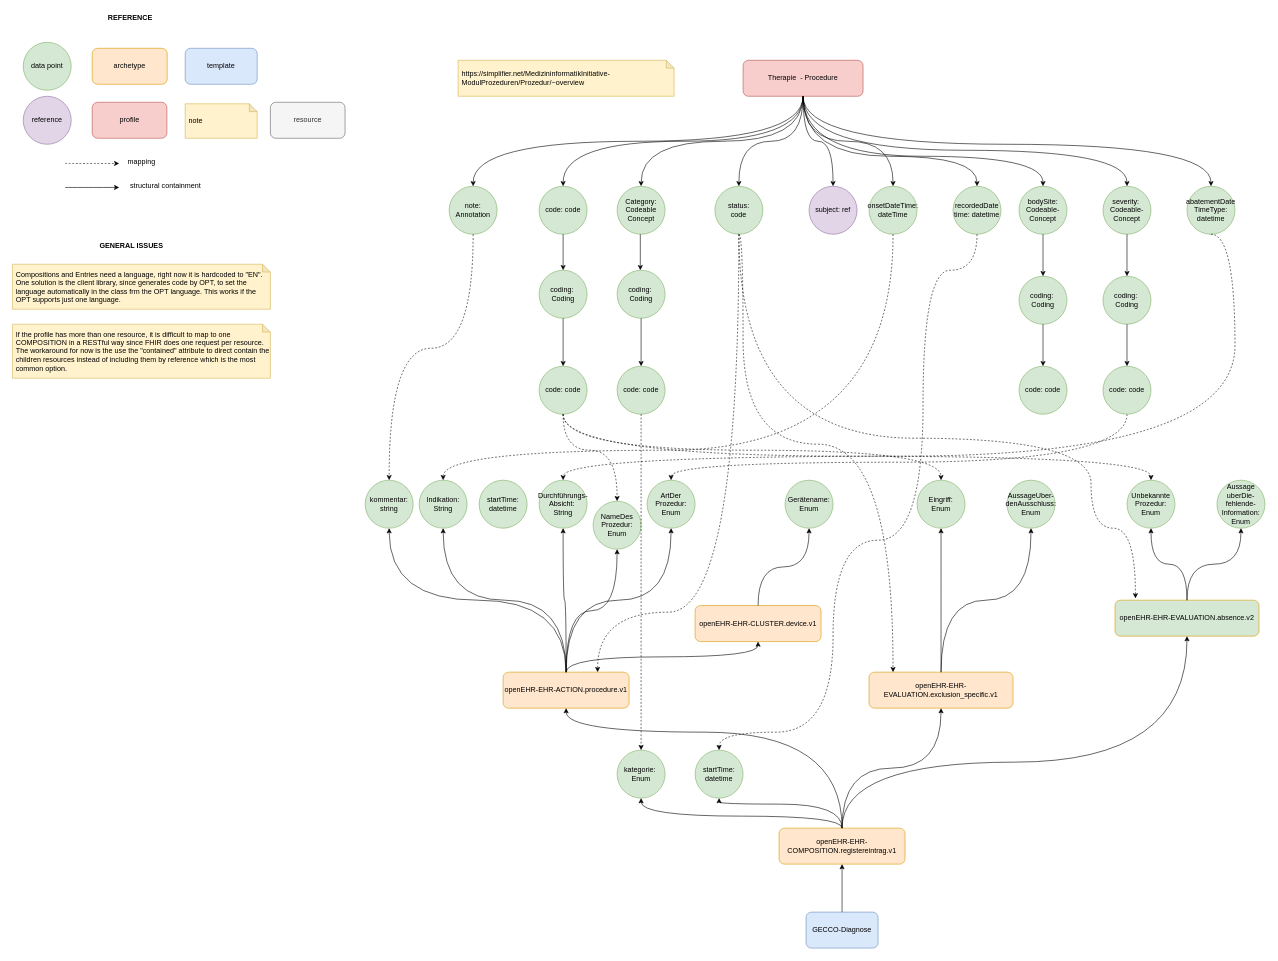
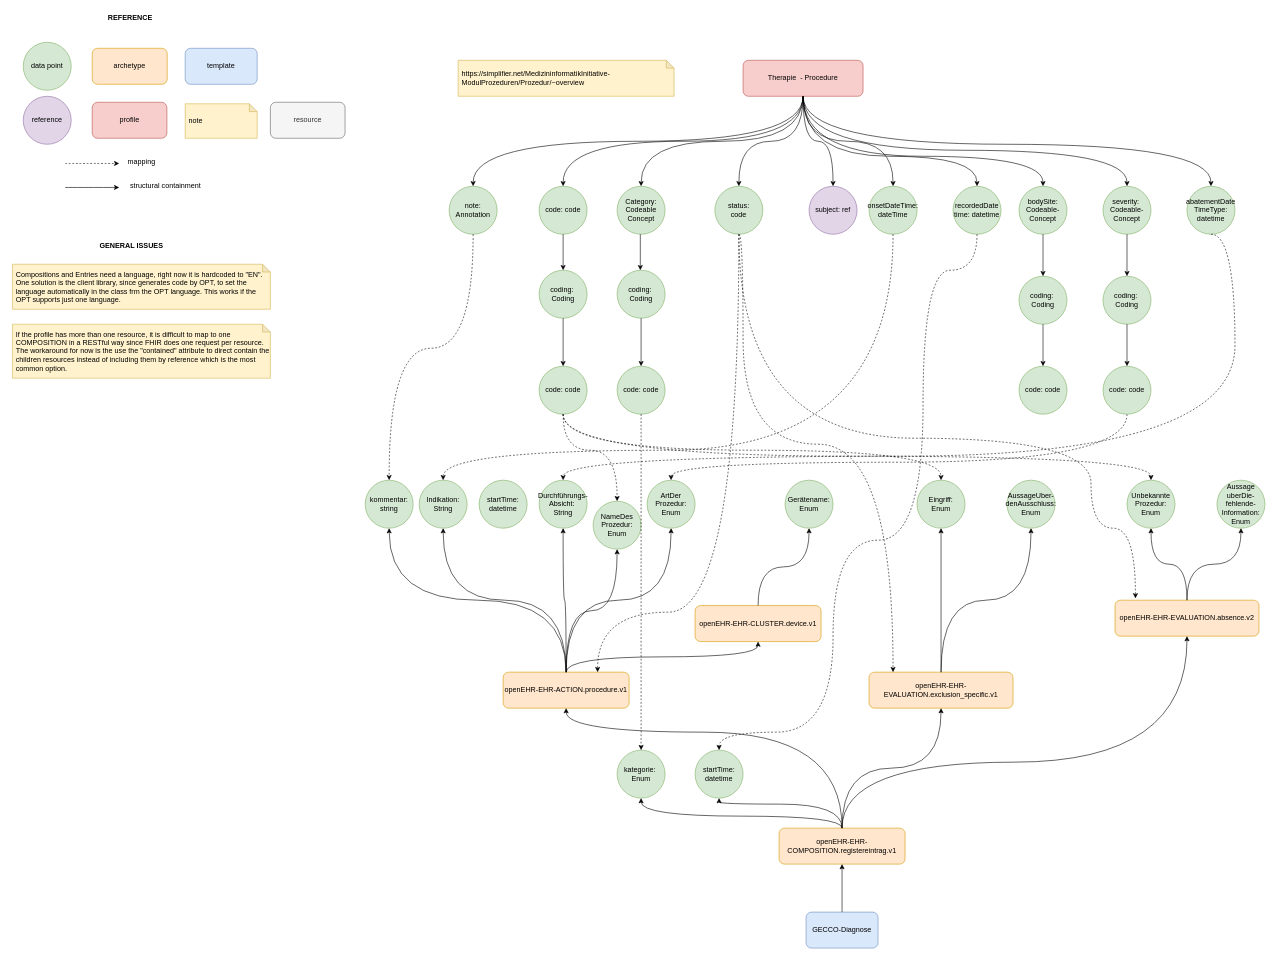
(1187, 618) -> (1187, 618)
